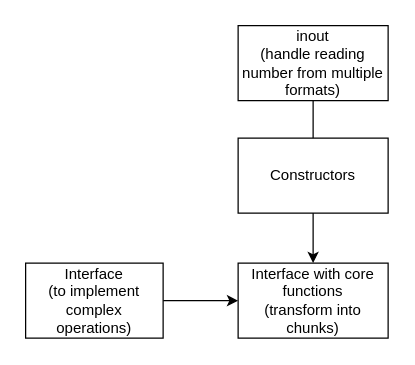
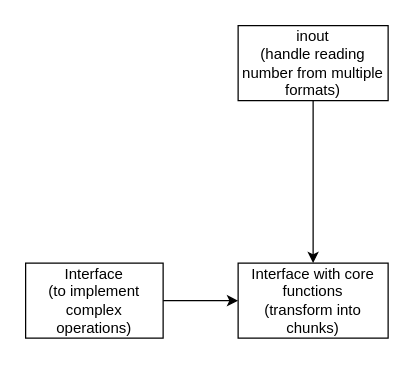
(313, 176) -> none
